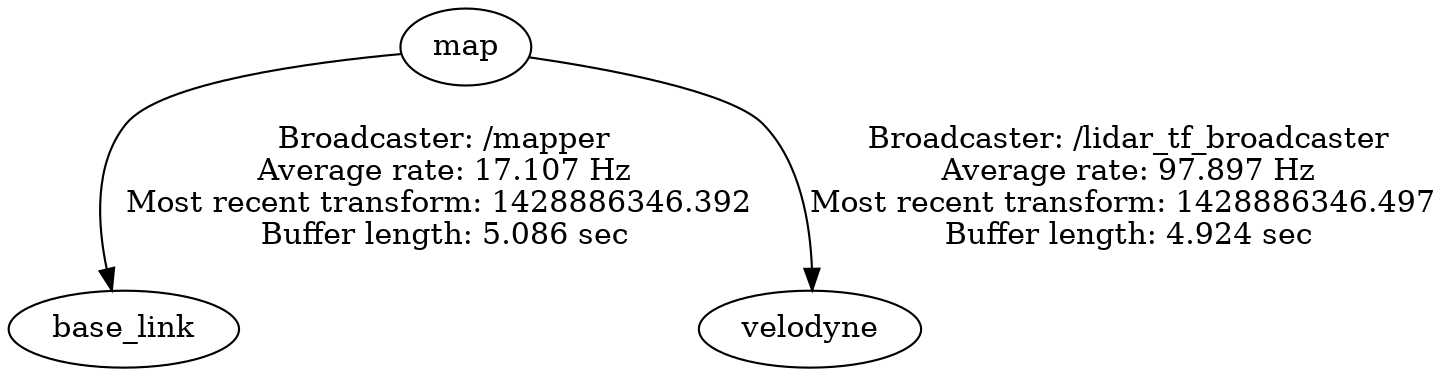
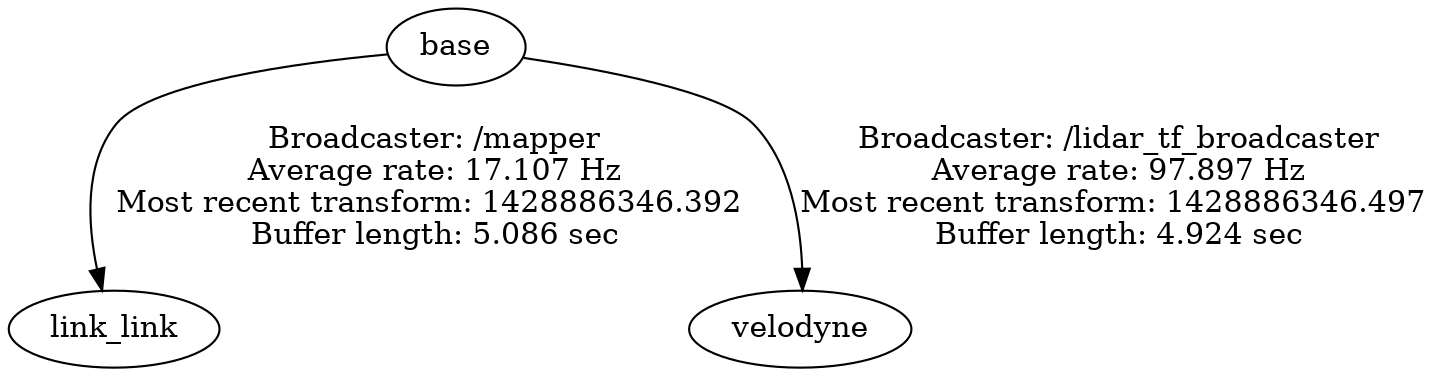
(466, 47) -> (456, 47)
(124, 329) -> (114, 329)
